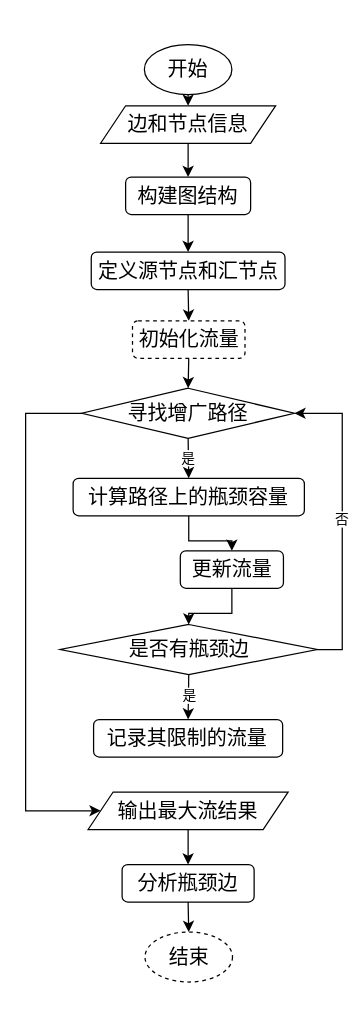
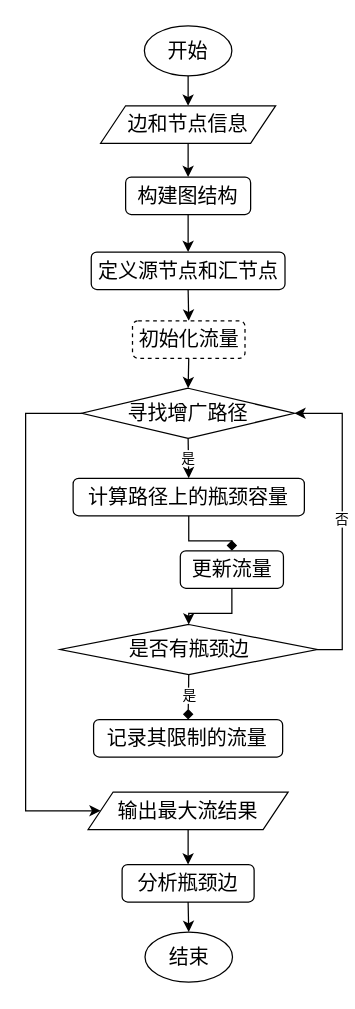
(188, 69) -> (188, 51)
(230, 541) -> (229, 541)
(188, 709) -> (188, 709)
(189, 957) -> (189, 957)
